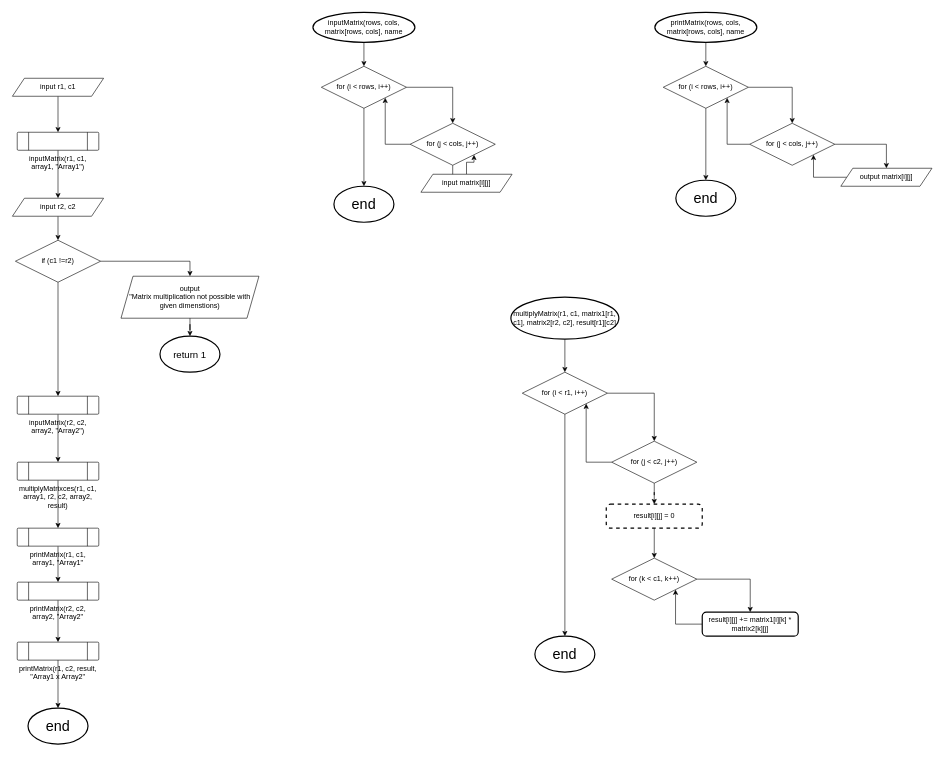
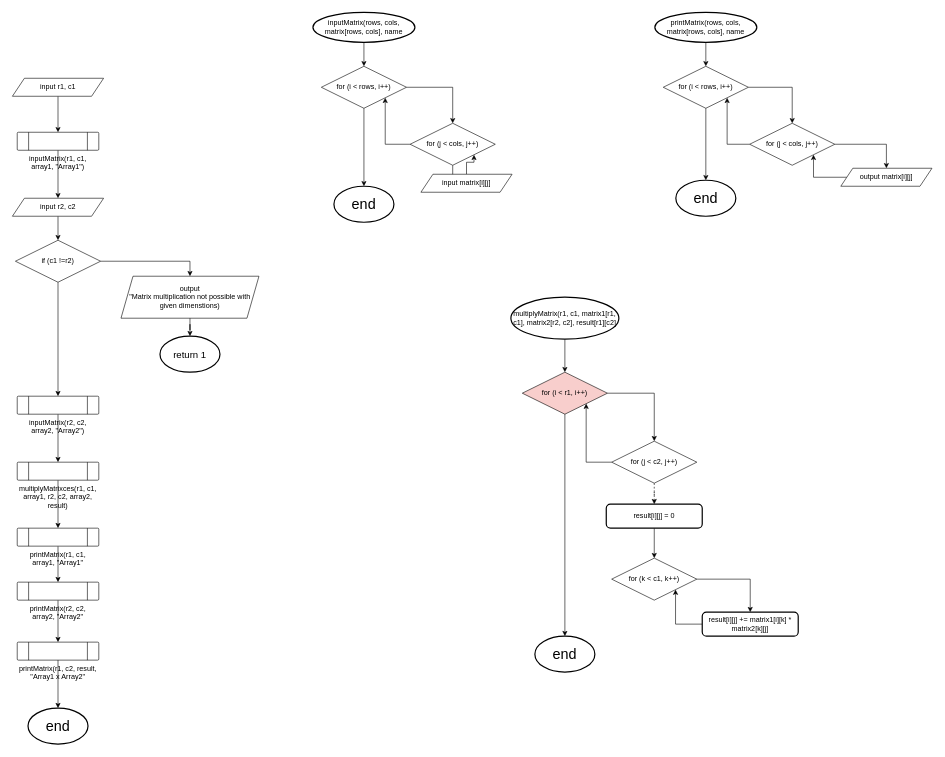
(565, 393) -> (565, 393)
(654, 494) -> (654, 494)
(654, 516) -> (654, 516)
